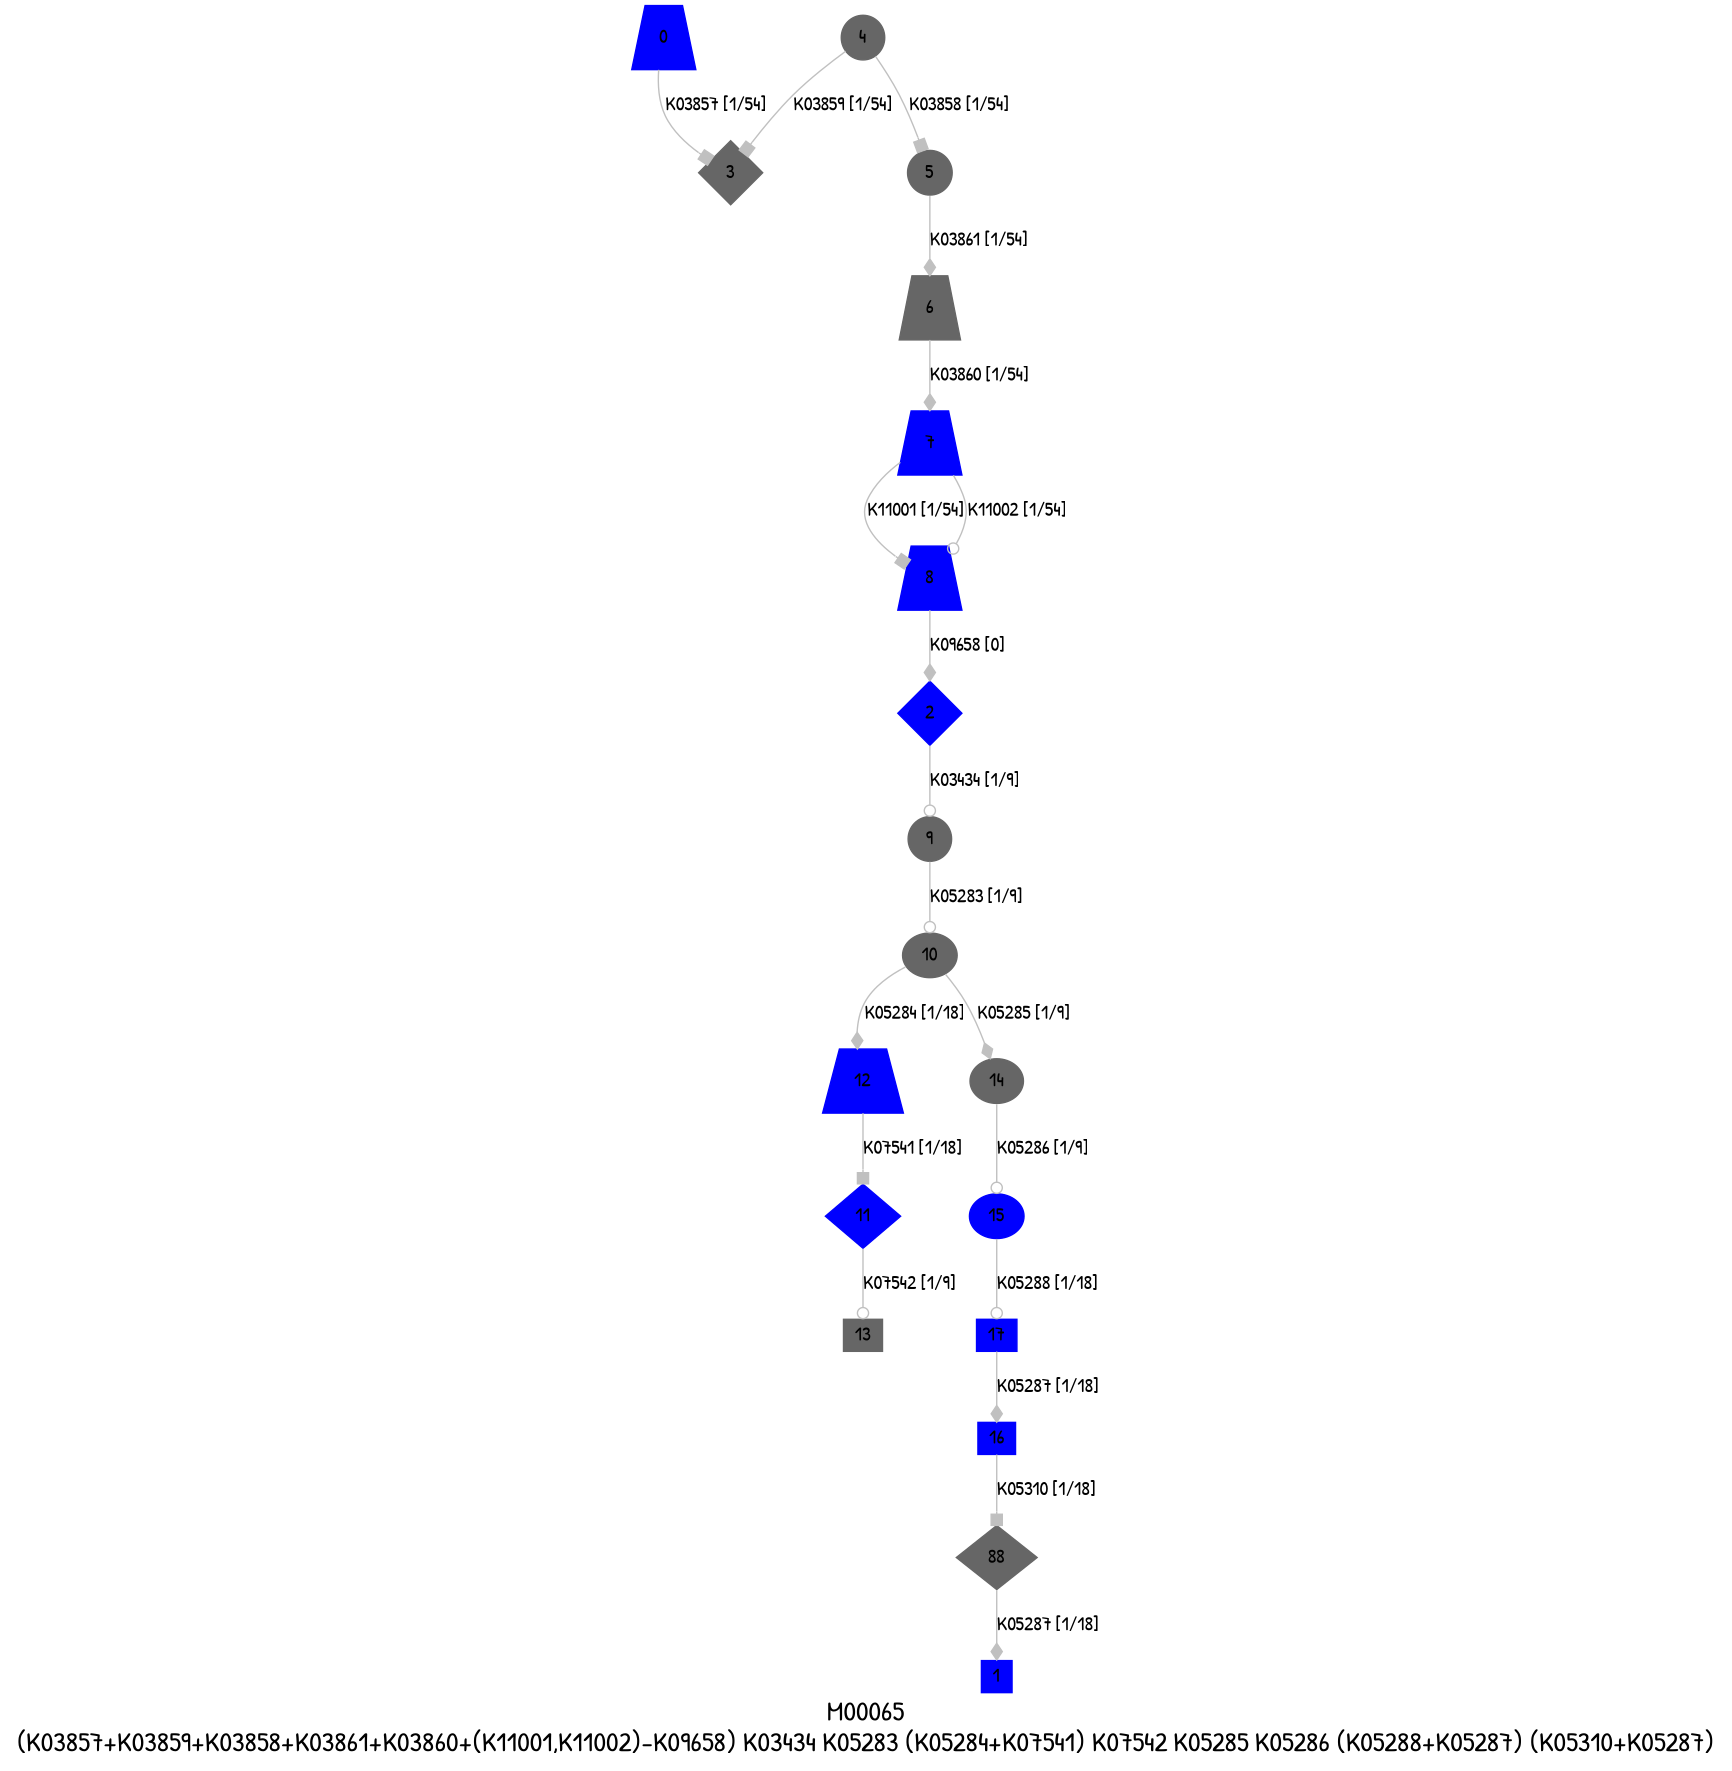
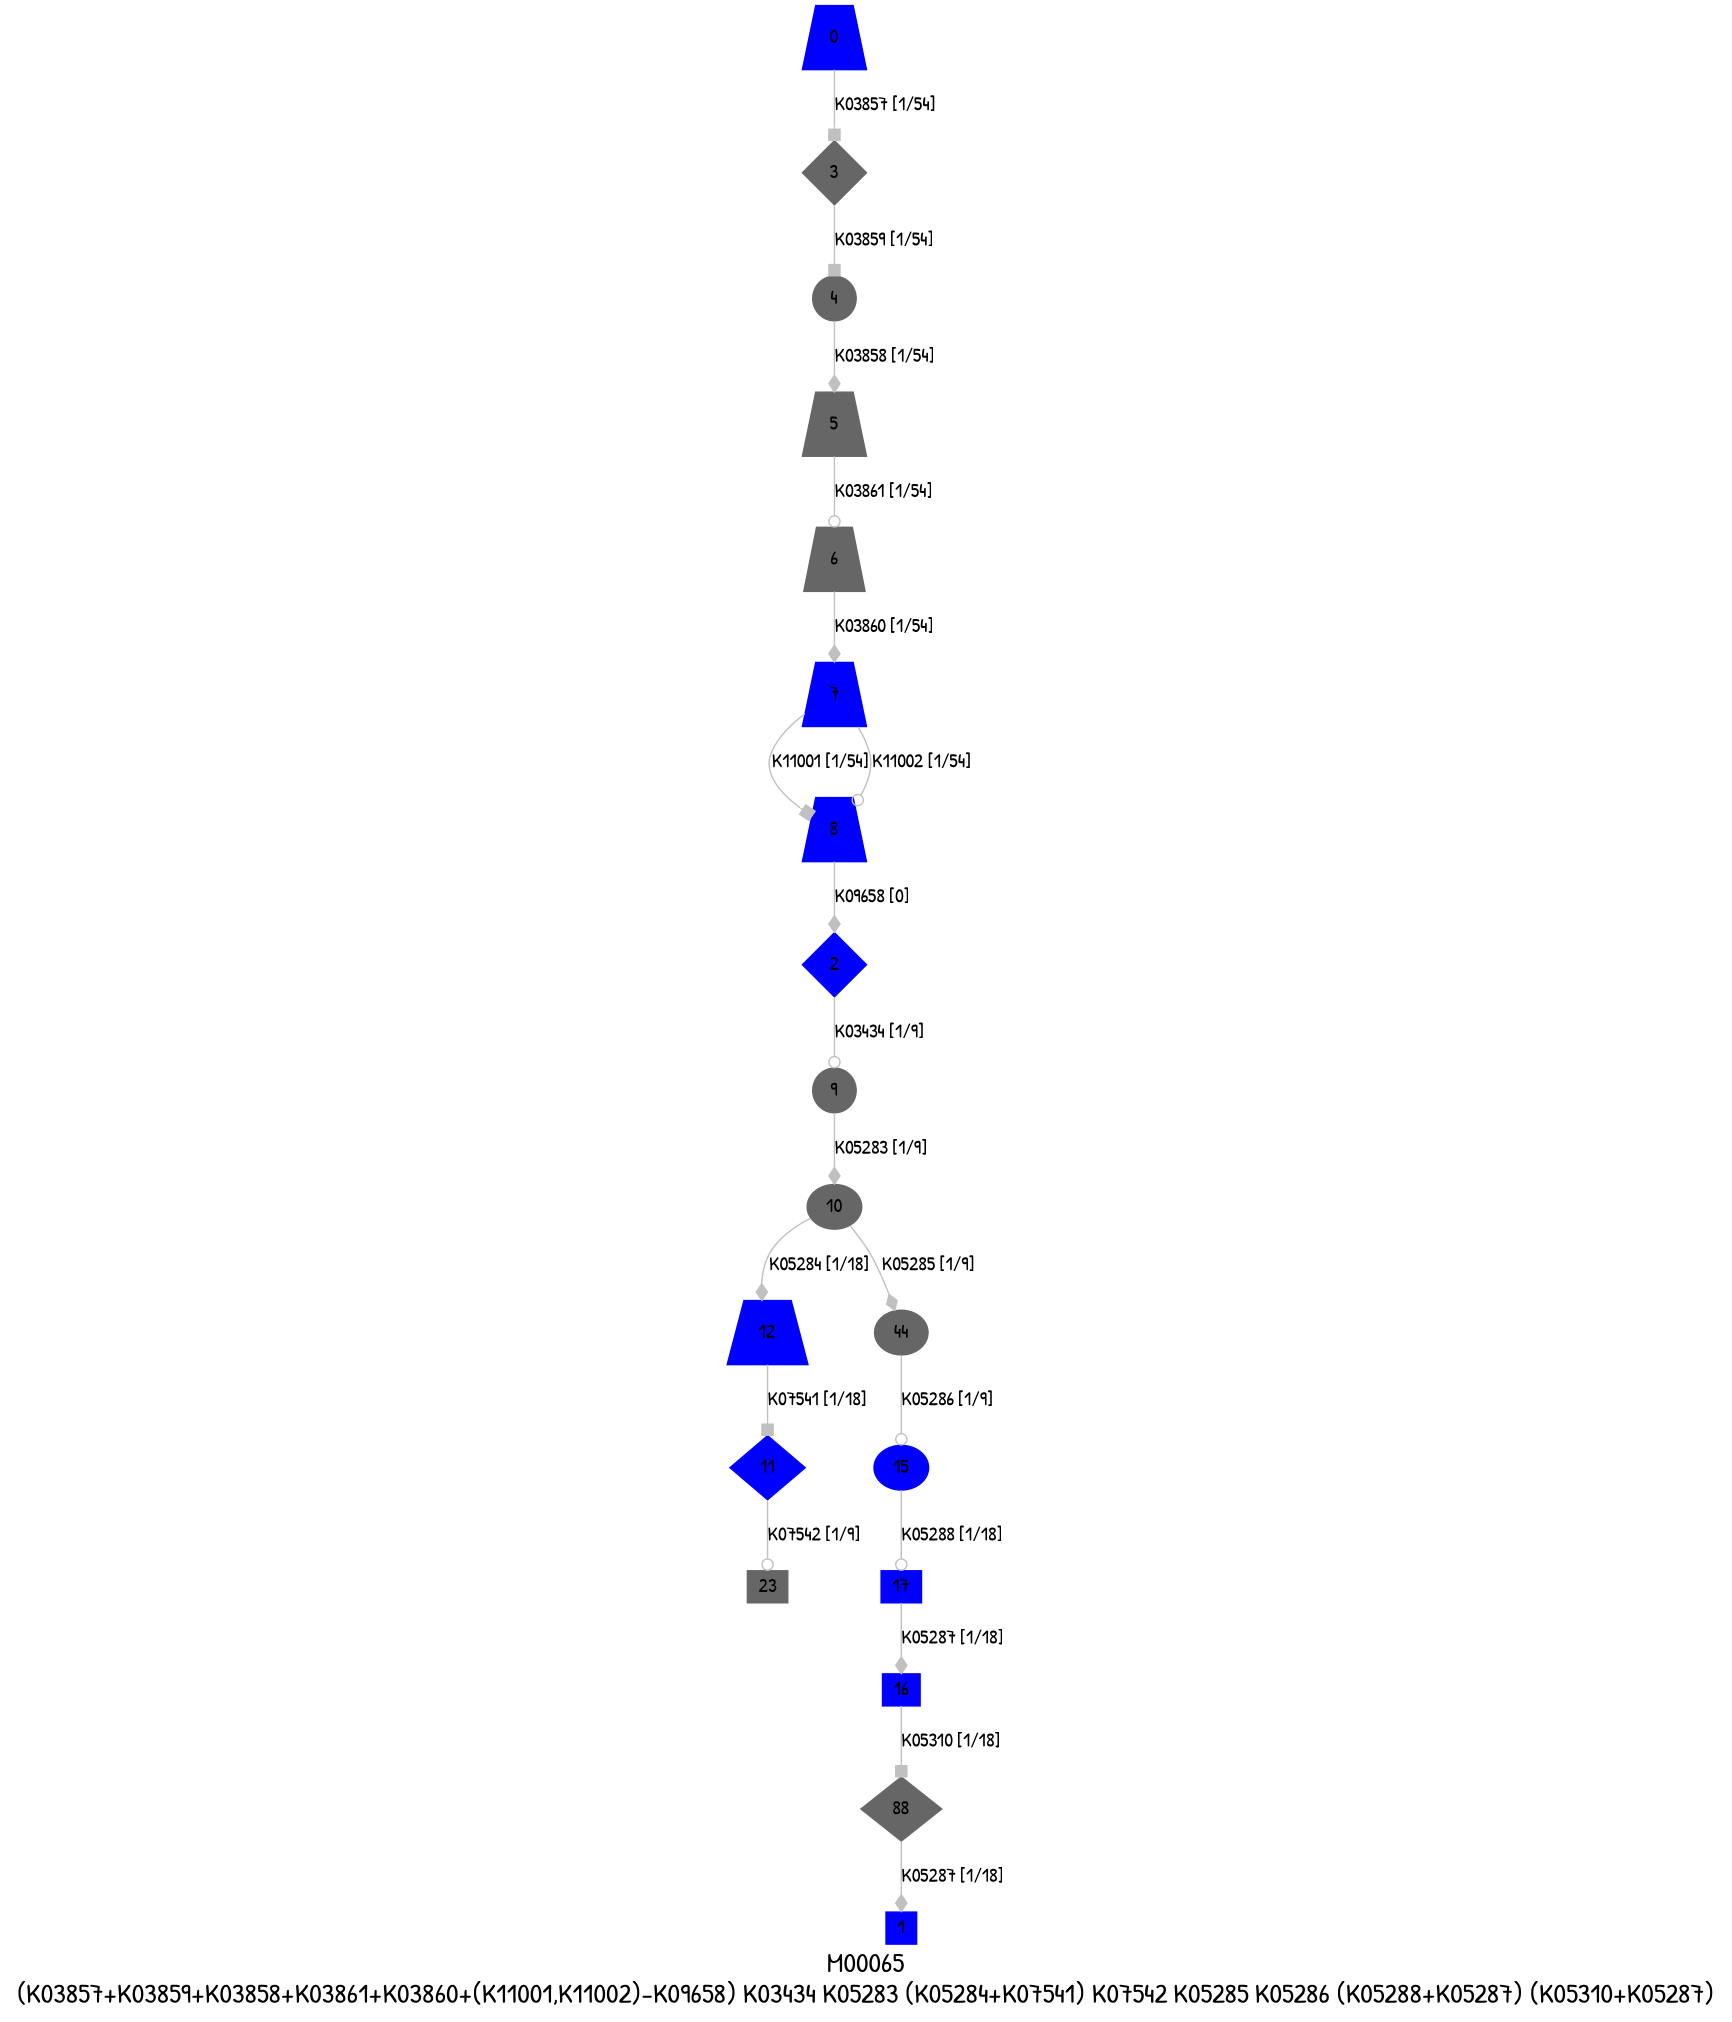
(795, 93) -> (834, 233)
(900, 96) -> (834, 348)
(930, 173) -> (834, 424)
(930, 227) -> (834, 486)
(930, 892) -> (834, 1140)
(997, 1081) -> (901, 1333)
(863, 1335) -> (768, 1587)
